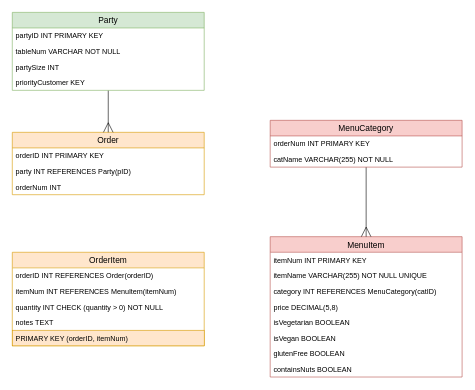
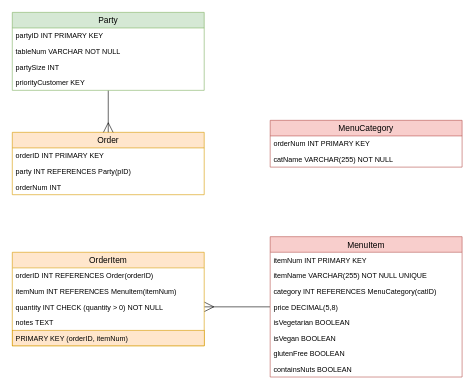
(366, 201) -> none
none -> (237, 307)
